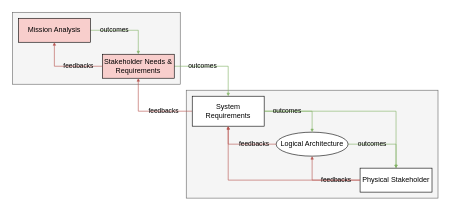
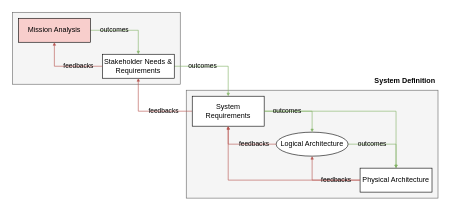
(138, 66) -> (138, 66)
none -> (405, 81)
(396, 180) -> (396, 180)
